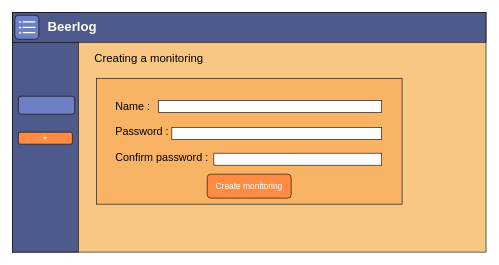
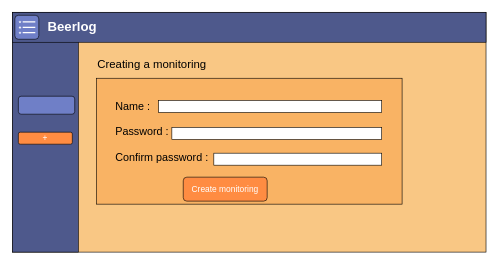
(162, 57) -> (165, 63)
(249, 186) -> (225, 189)
